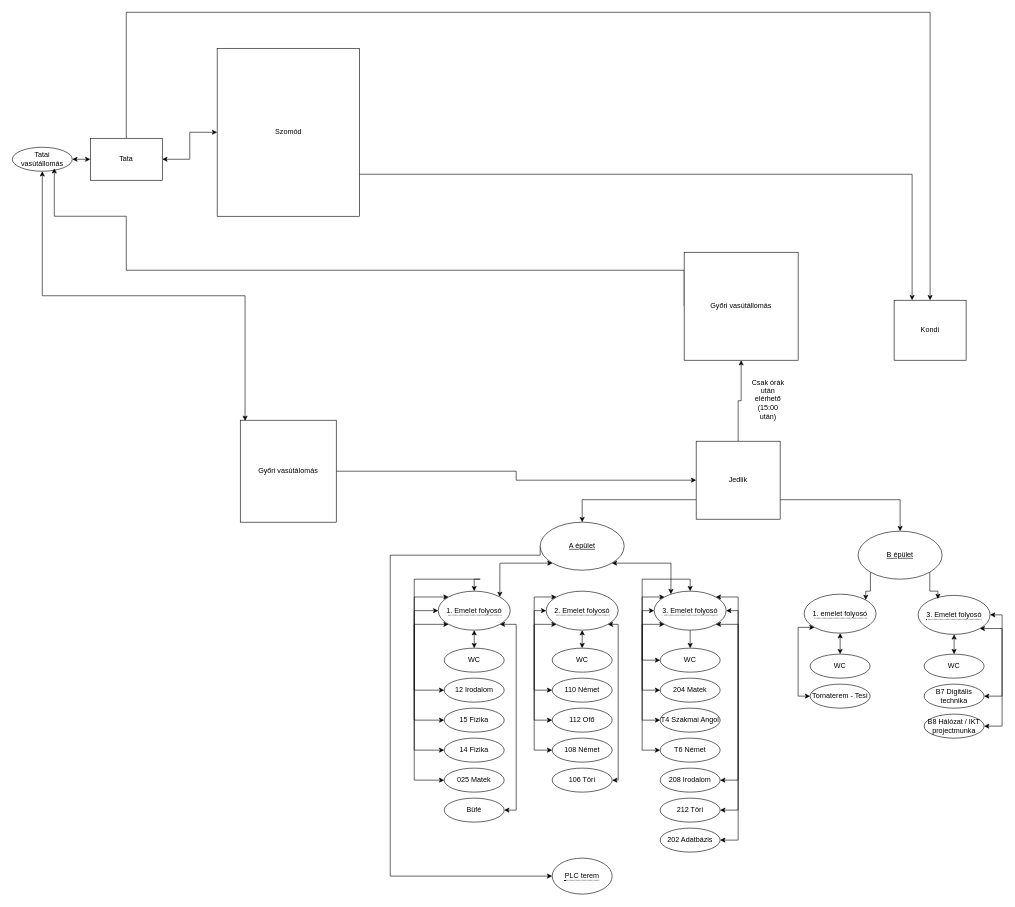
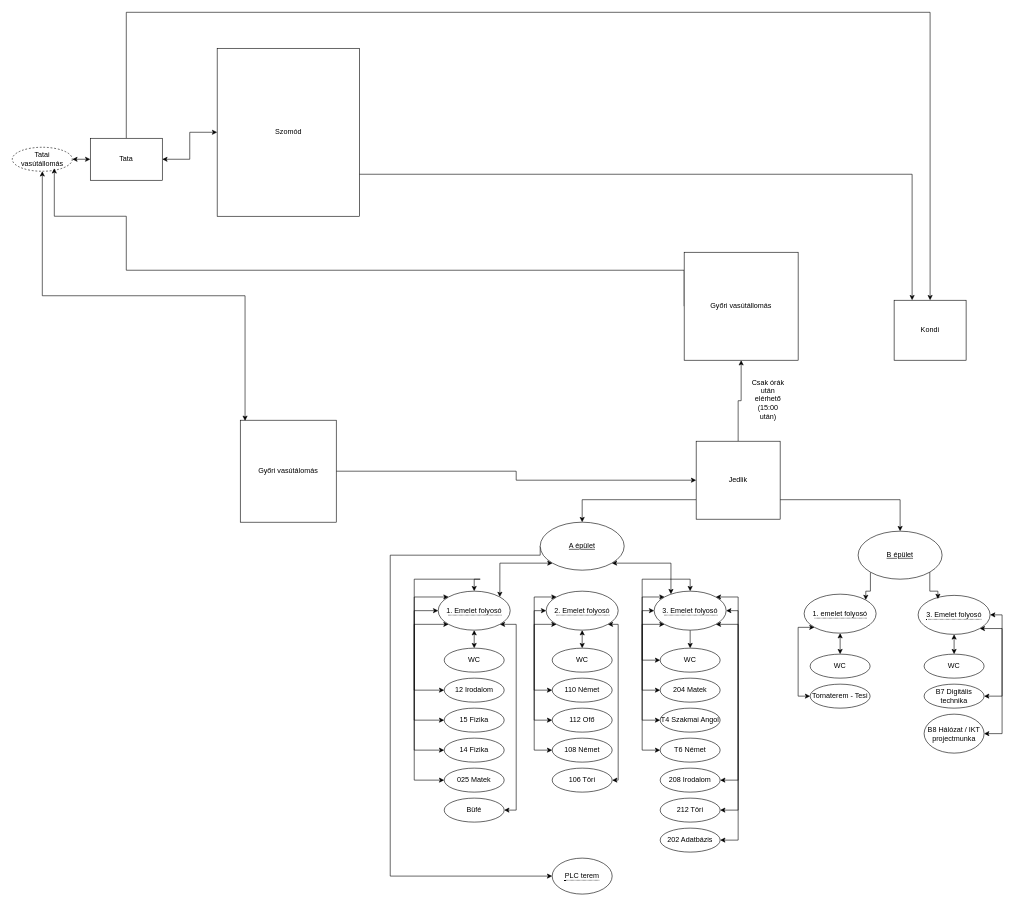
(42, 159) -> (42, 159)
(954, 726) -> (954, 734)
